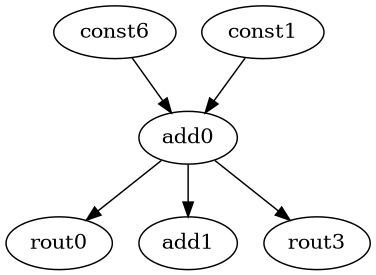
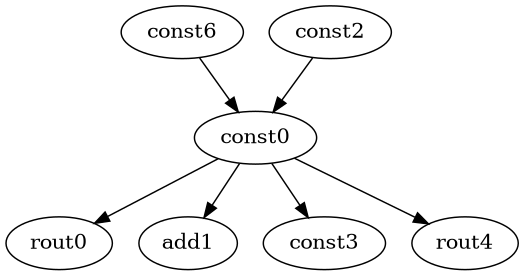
(263, 32) -> (330, 32)
(188, 138) -> (256, 138)
(317, 243) -> (324, 243)
none -> (465, 243)
